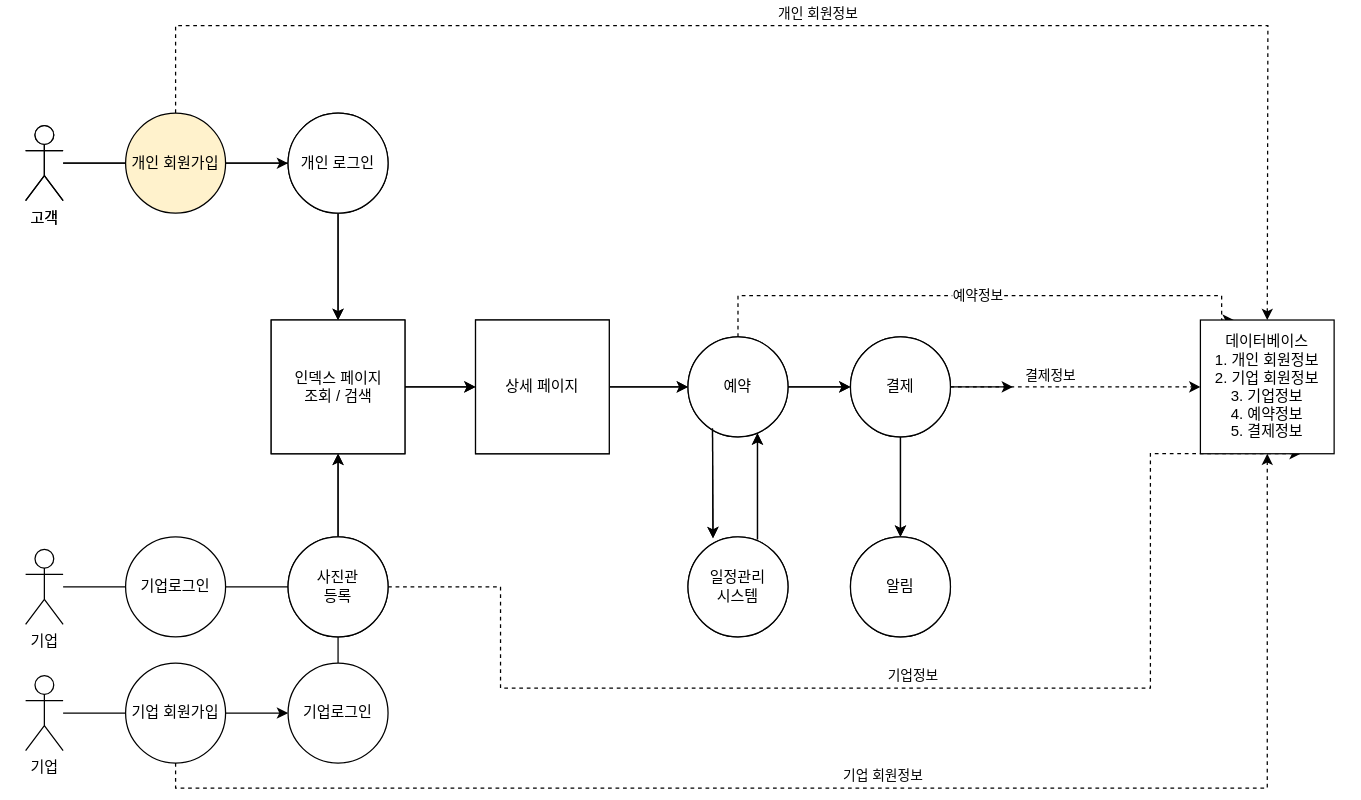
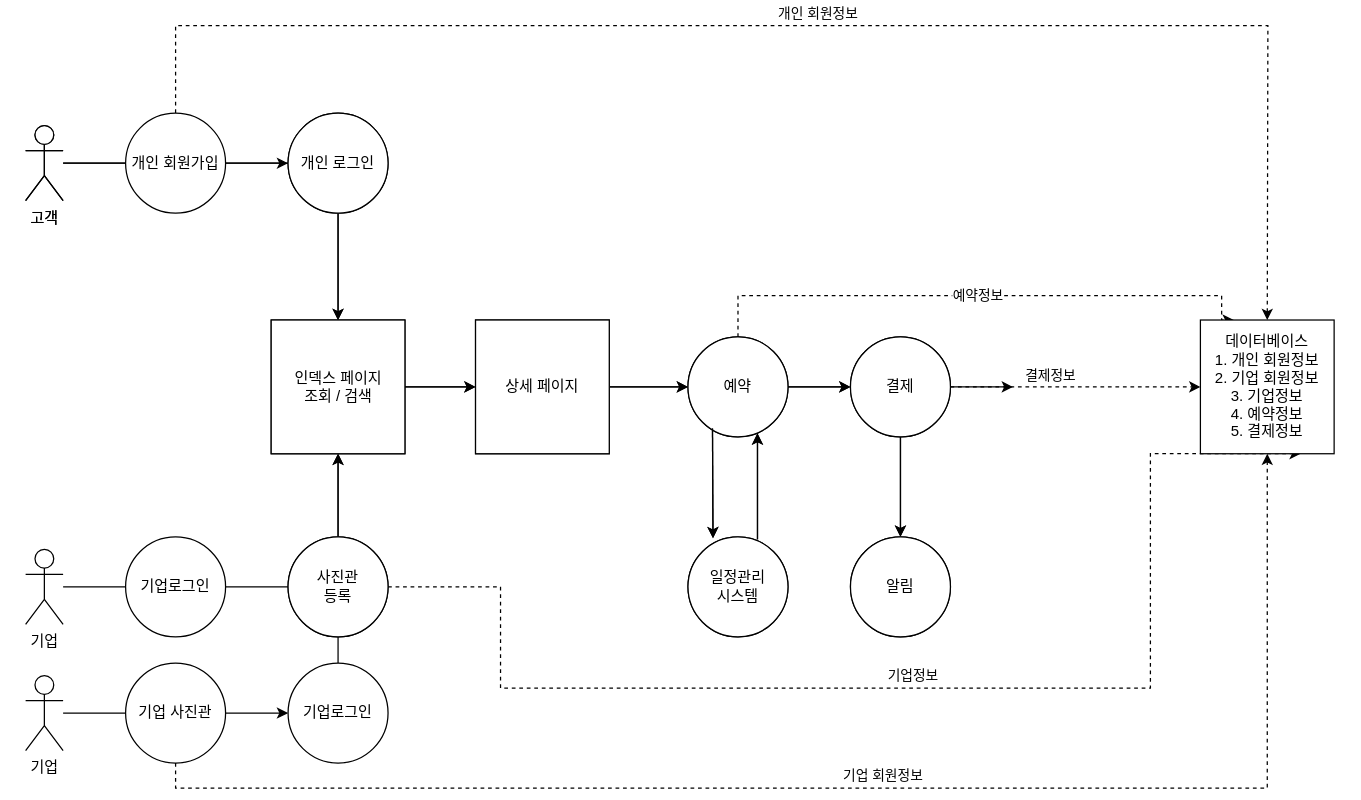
(176, 163) -> (176, 163)
(176, 713) -> (176, 713)
